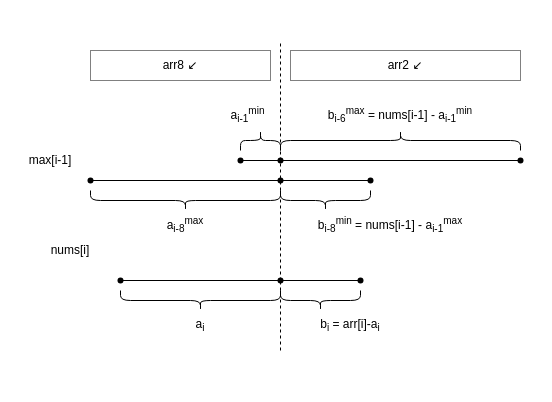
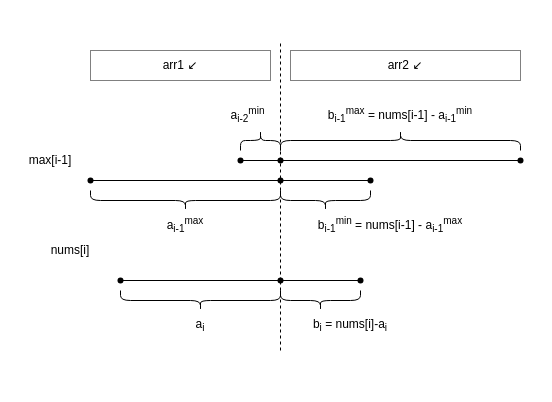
(181, 66) -> (181, 66)
(248, 116) -> (248, 116)
(401, 116) -> (401, 116)
(186, 226) -> (186, 226)
(391, 226) -> (391, 226)
(351, 326) -> (351, 326)
